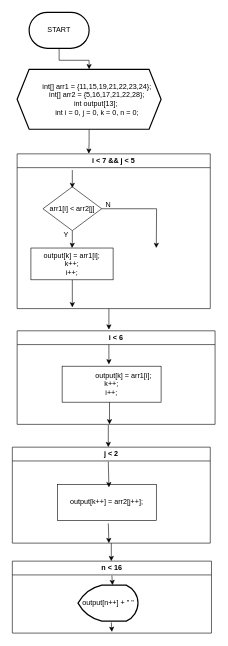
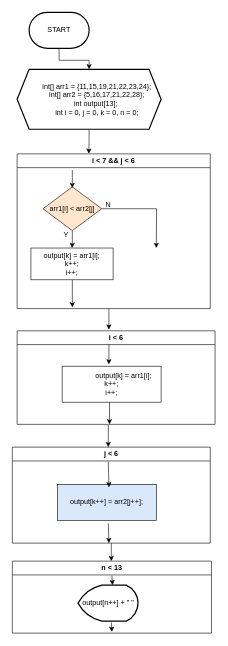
(114, 161) -> (114, 161)
(72, 209) -> (72, 209)
(111, 455) -> (111, 455)
(107, 503) -> (107, 503)
(112, 569) -> (112, 569)
